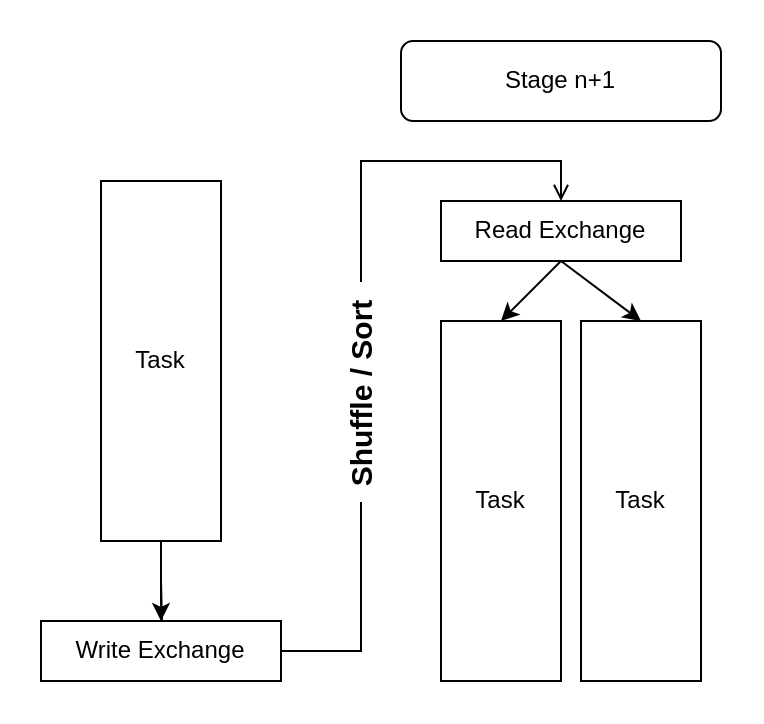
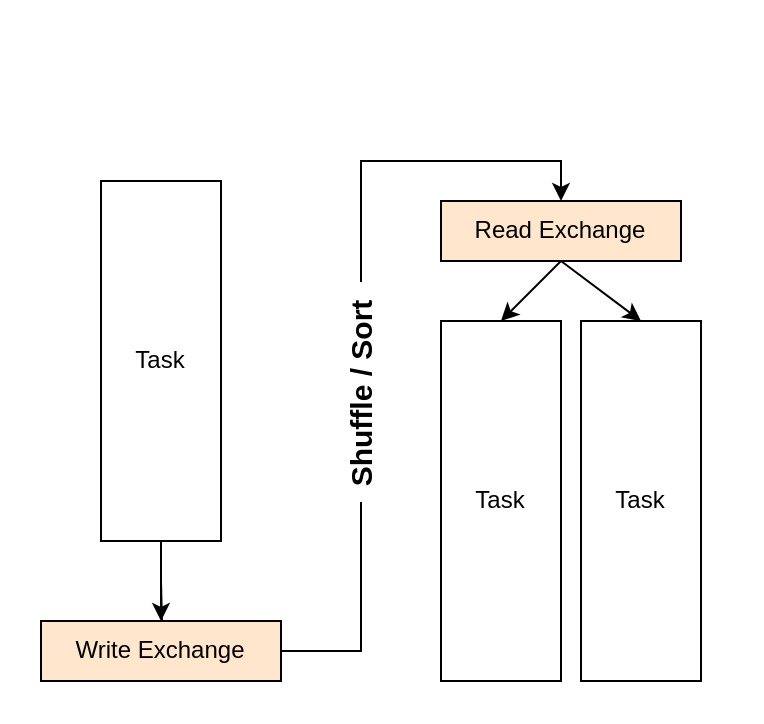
(561, 81) -> none
(561, 189) -> (561, 186)
(561, 231) -> (561, 231)
(161, 651) -> (161, 651)
